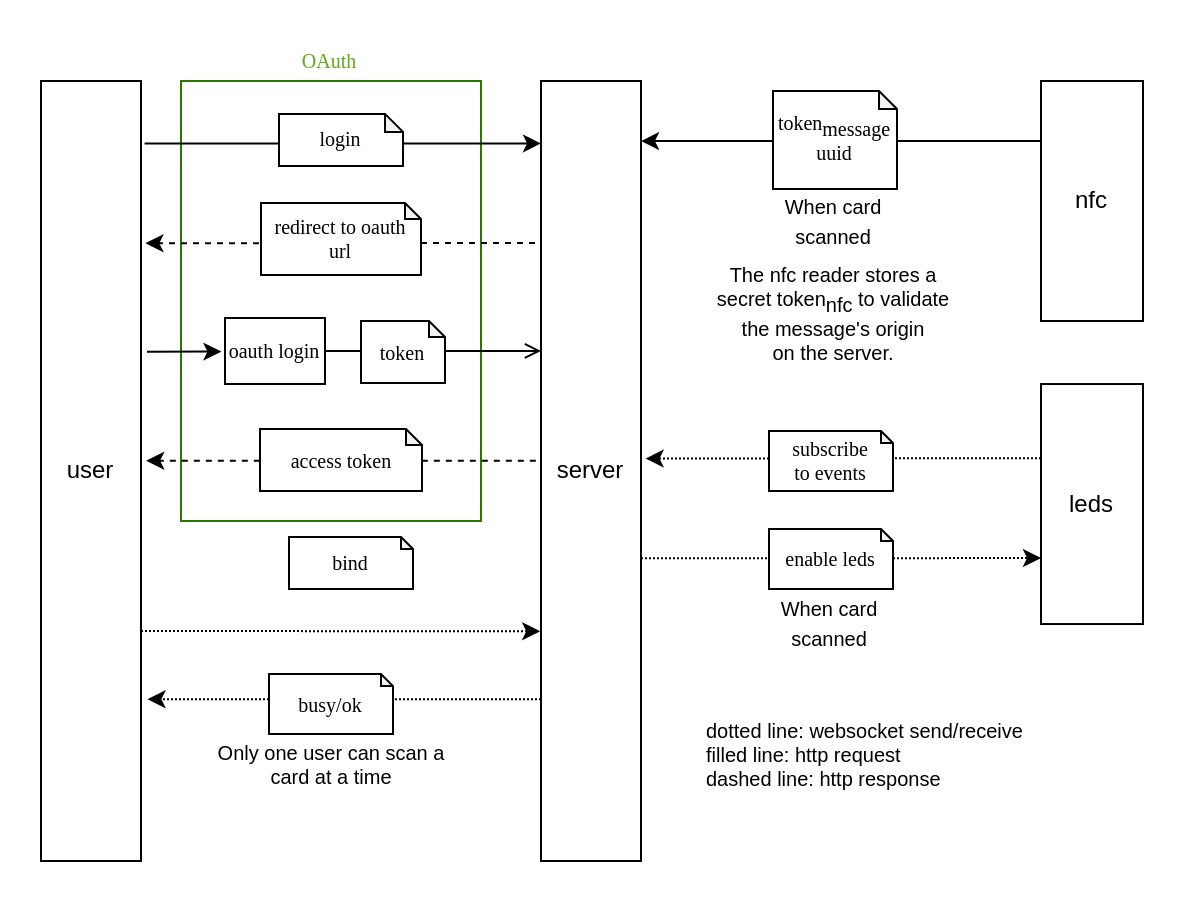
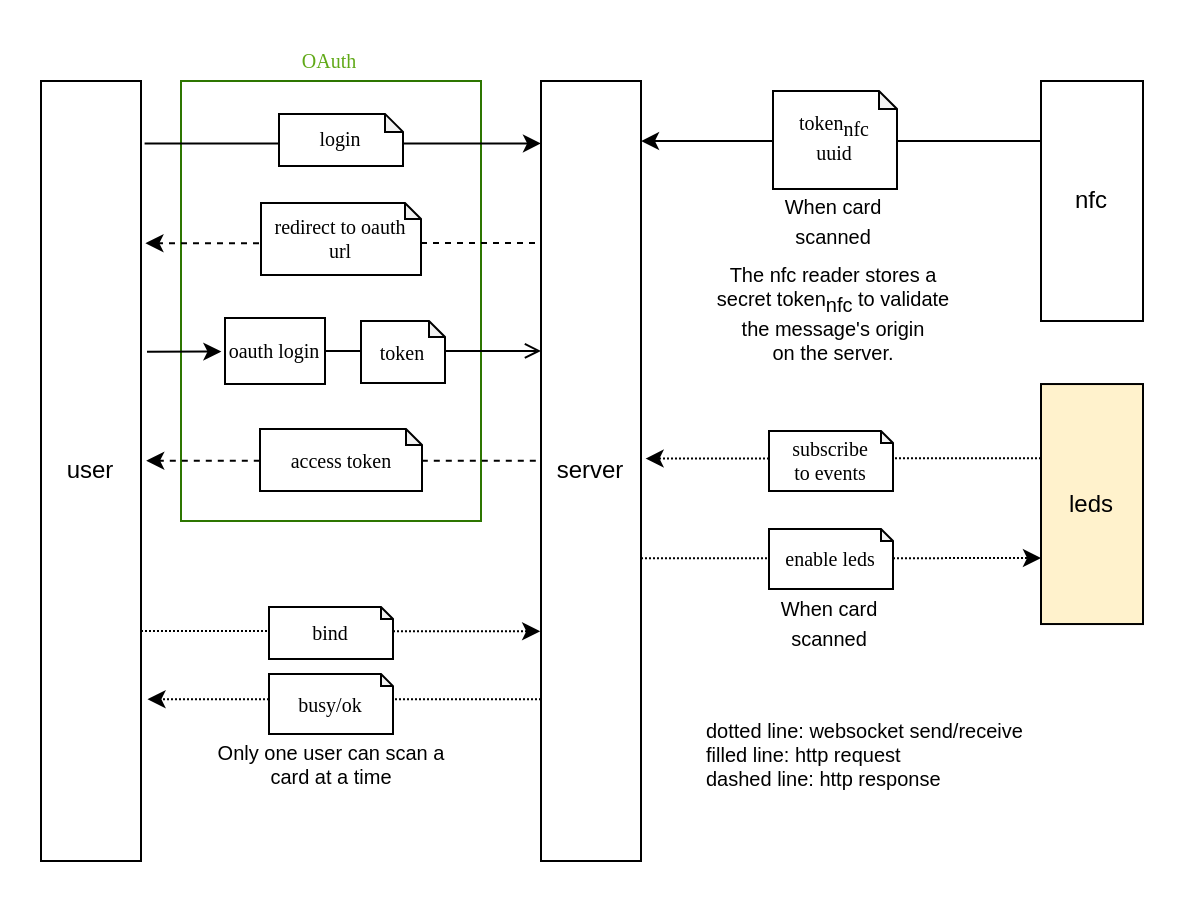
(835, 139) -> (835, 139)
(1092, 504) -> (1092, 504)
(351, 563) -> (331, 633)
